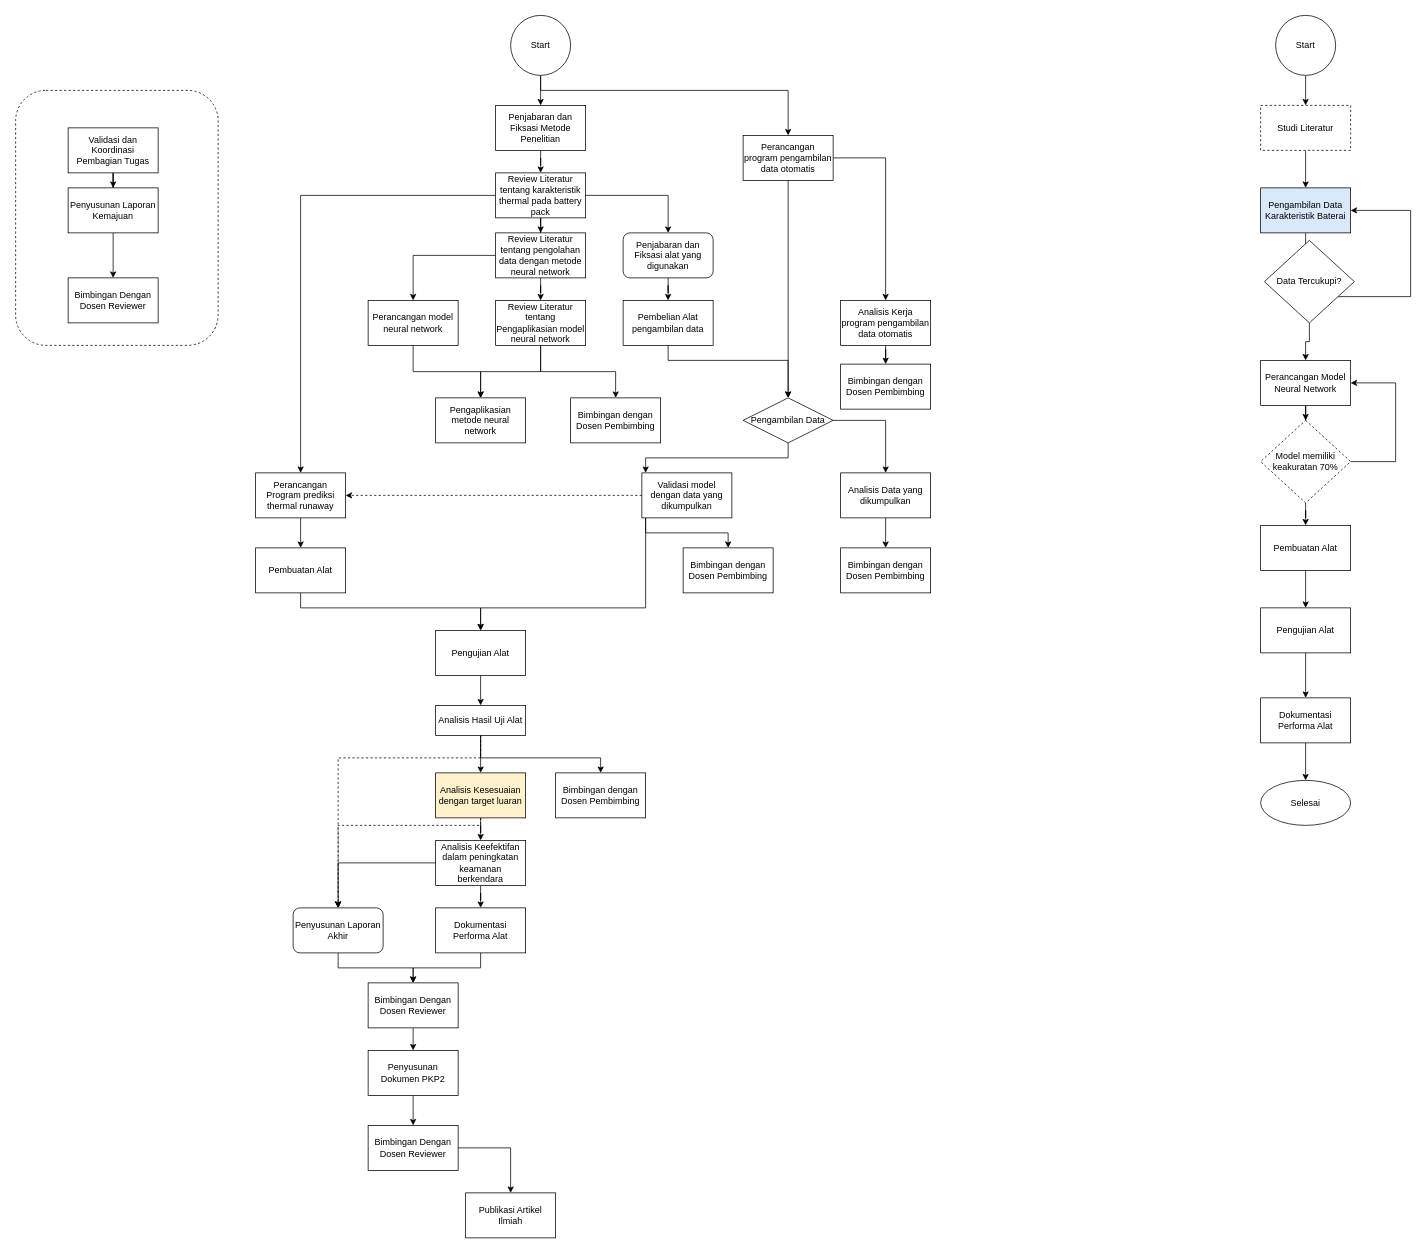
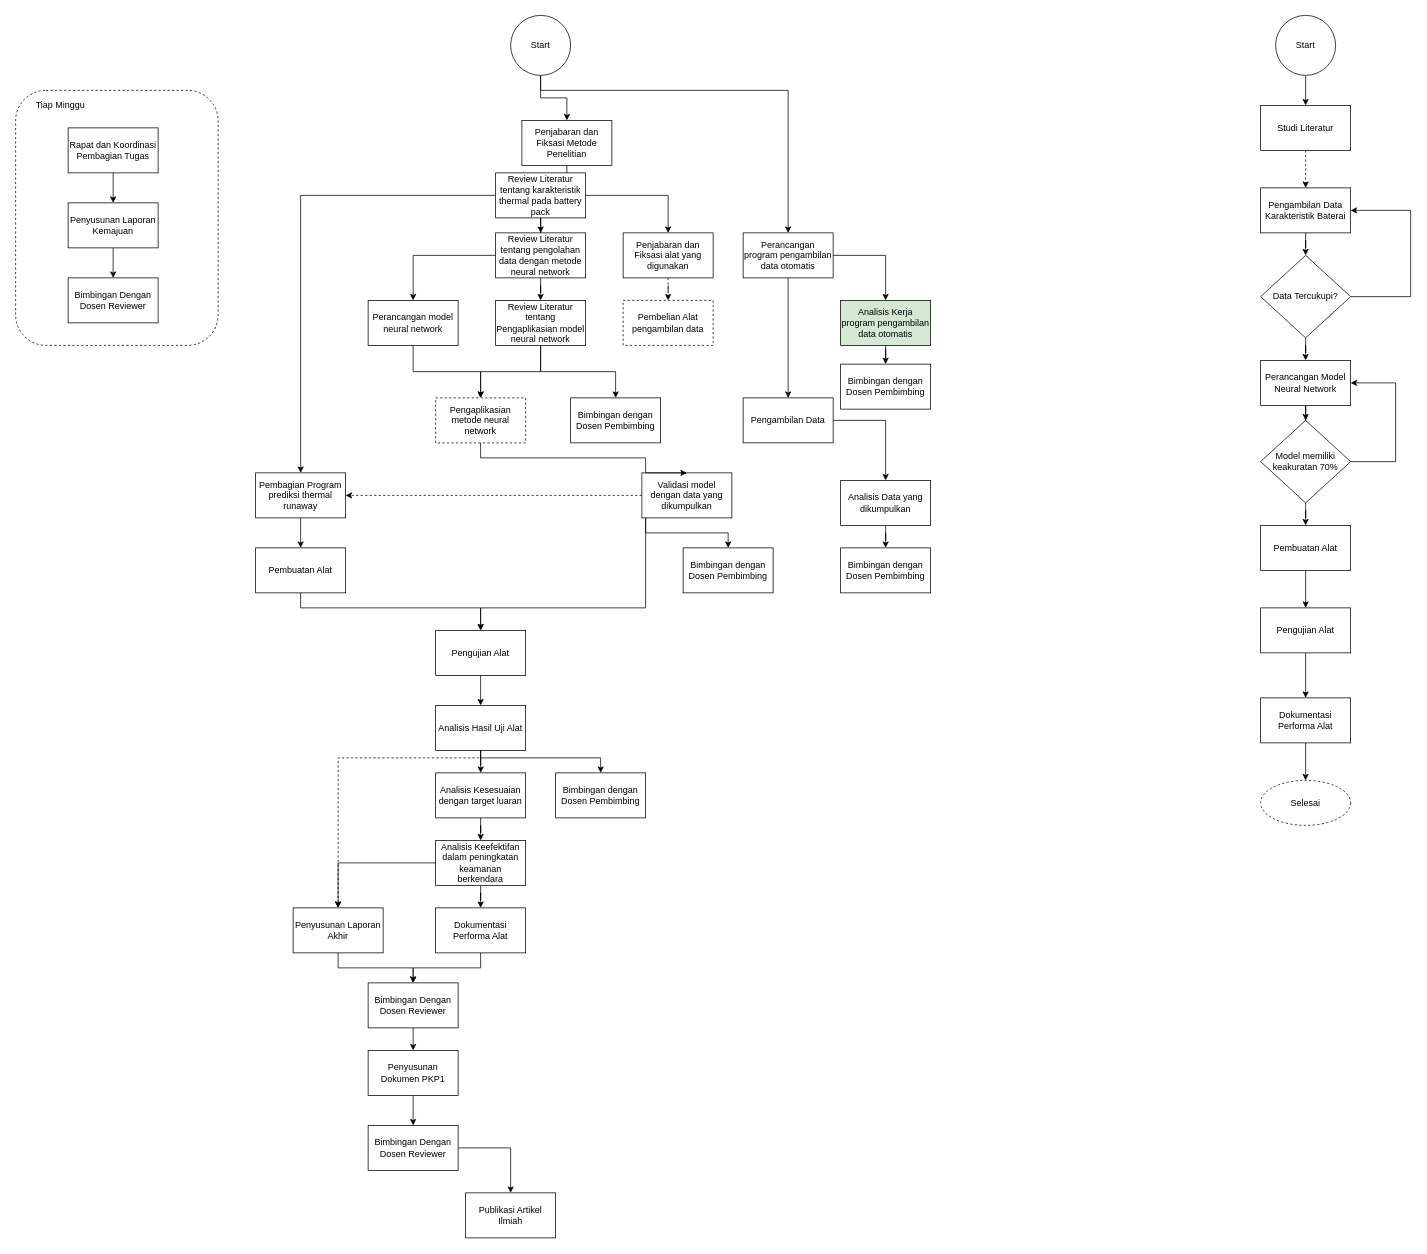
none -> (60, 105)
(540, 128) -> (567, 143)
(1305, 128) -> (1305, 128)
(113, 150) -> (113, 150)
(788, 158) -> (788, 255)
(1305, 167) -> (1305, 167)
(113, 210) -> (113, 225)
(1305, 210) -> (1305, 210)
(668, 255) -> (668, 255)
(1309, 282) -> (1305, 297)
(668, 293) -> (668, 293)
(668, 323) -> (668, 323)
(885, 323) -> (885, 323)
(719, 360) -> none
(480, 420) -> (480, 420)
(788, 420) -> (788, 420)
none -> (480, 452)
(726, 458) -> none
(1305, 462) -> (1305, 462)
(300, 495) -> (300, 495)
(885, 495) -> (885, 503)
(480, 720) -> (480, 728)
(480, 795) -> (480, 795)
(1305, 803) -> (1305, 803)
(409, 825) -> none
(338, 930) -> (338, 930)
(413, 1073) -> (413, 1073)
